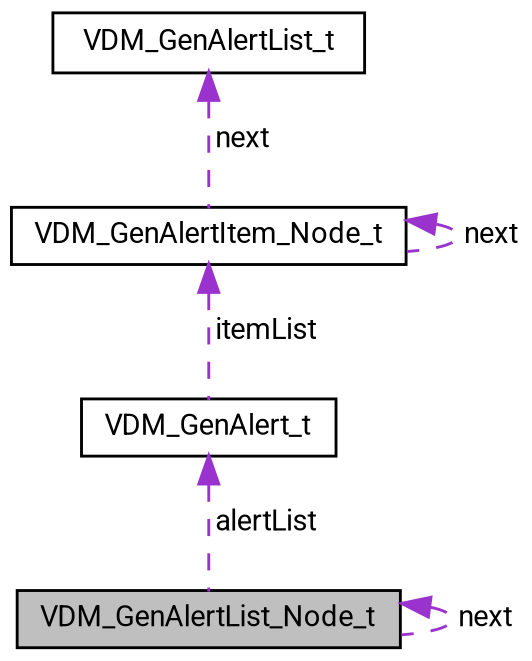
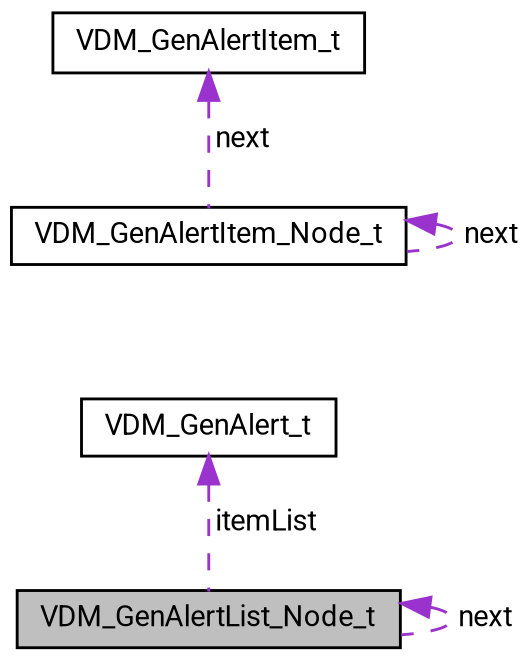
(209, 43) -> (209, 43)
(209, 347) -> none
(263, 523) -> (263, 523)
